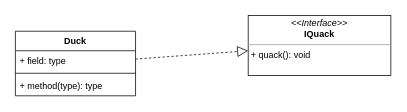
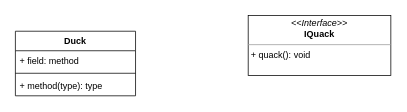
(187, 55) -> none
(46, 61) -> (51, 61)
